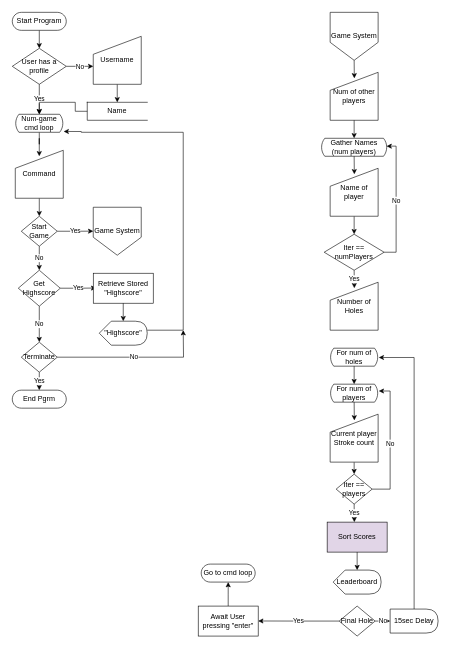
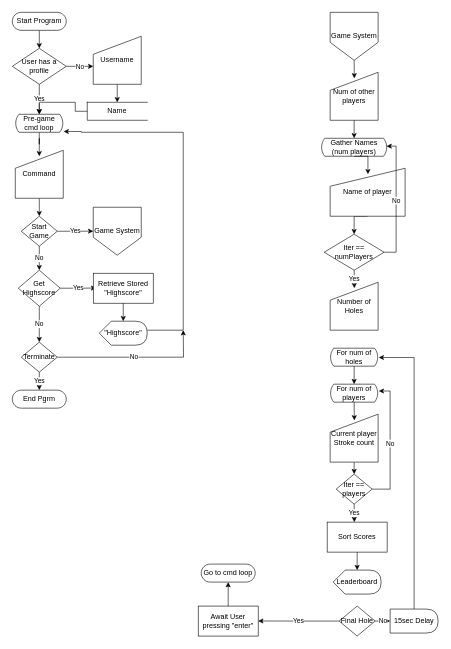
(39, 123) -> (39, 123)
(354, 192) -> (368, 192)
(357, 537) -> (357, 537)
